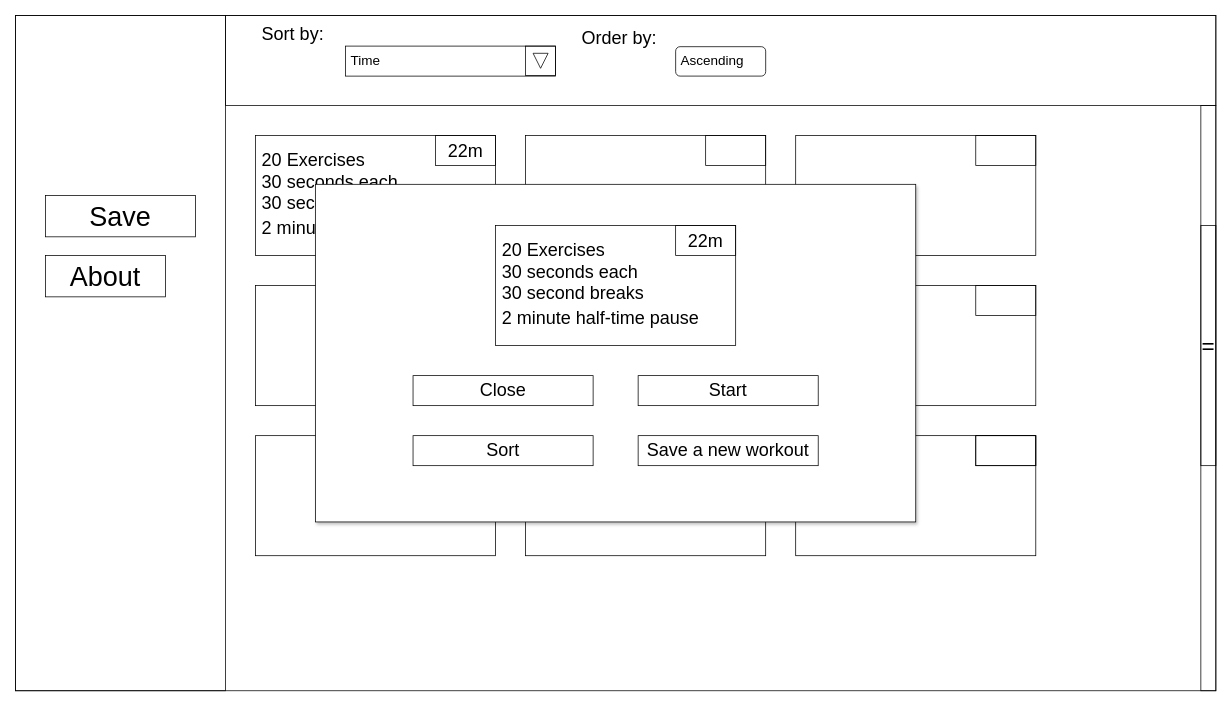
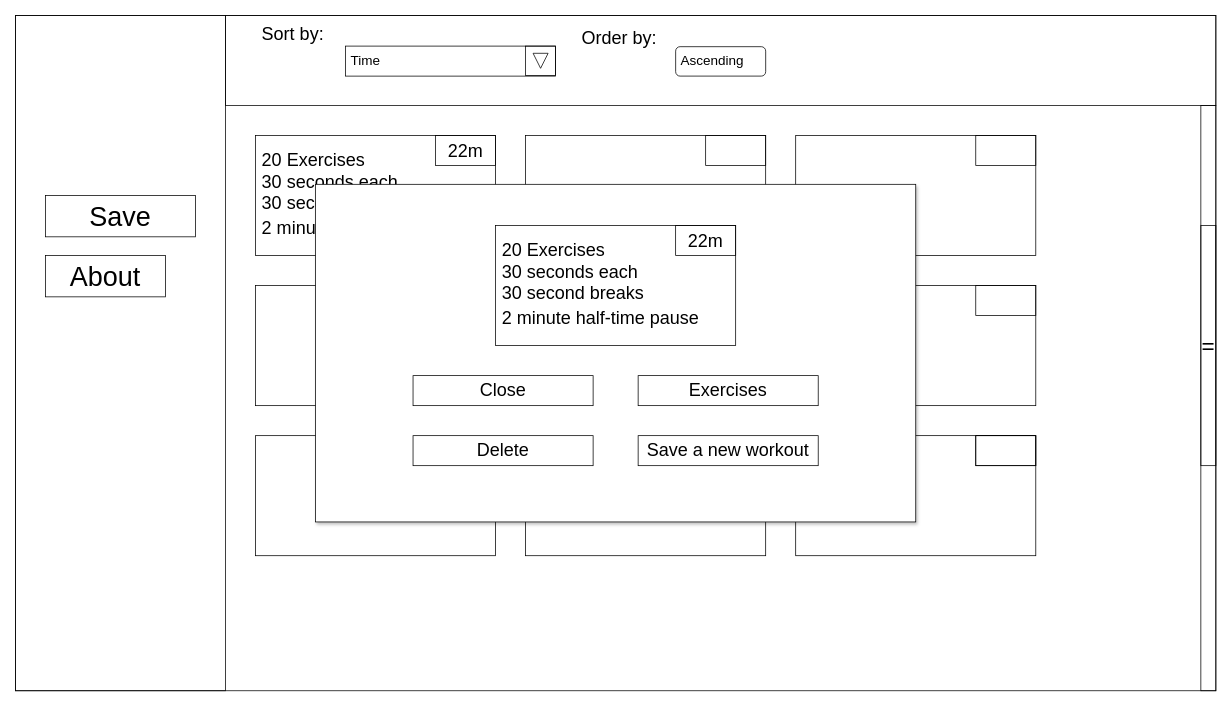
(728, 390) -> (728, 390)
(503, 450) -> (503, 450)
